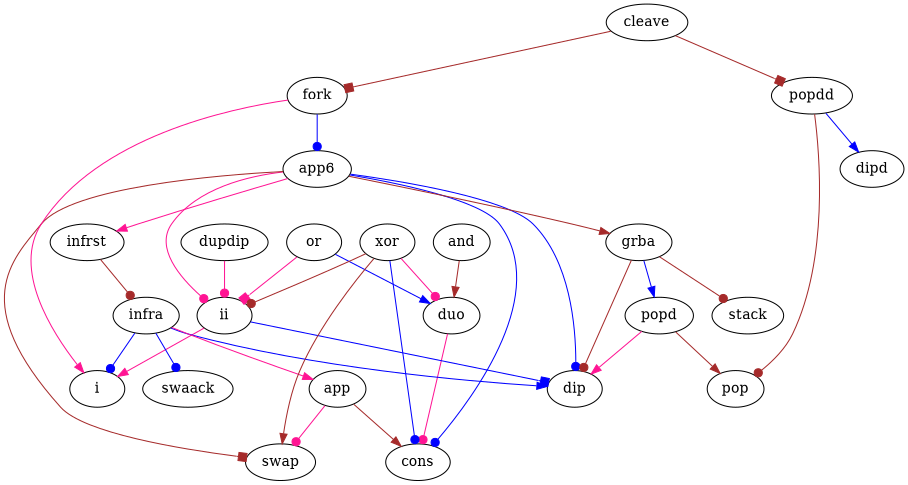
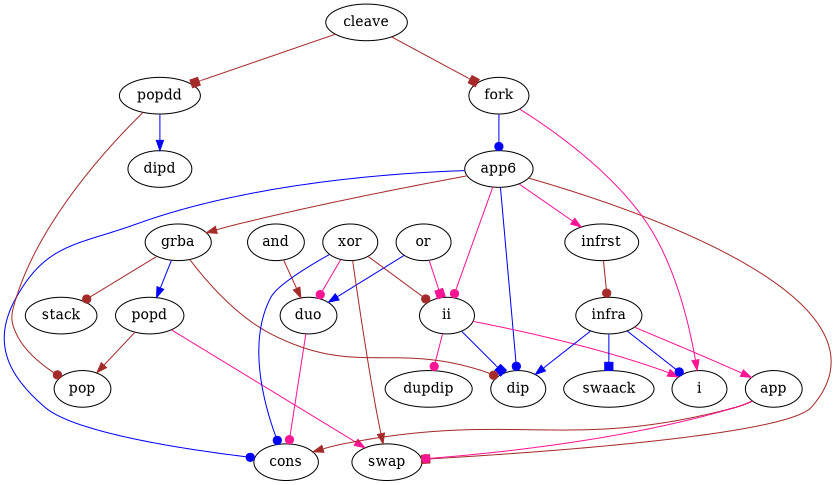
(225, 275) -> (439, 348)
(162, 344) -> (609, 347)
(620, 349) -> (255, 380)
